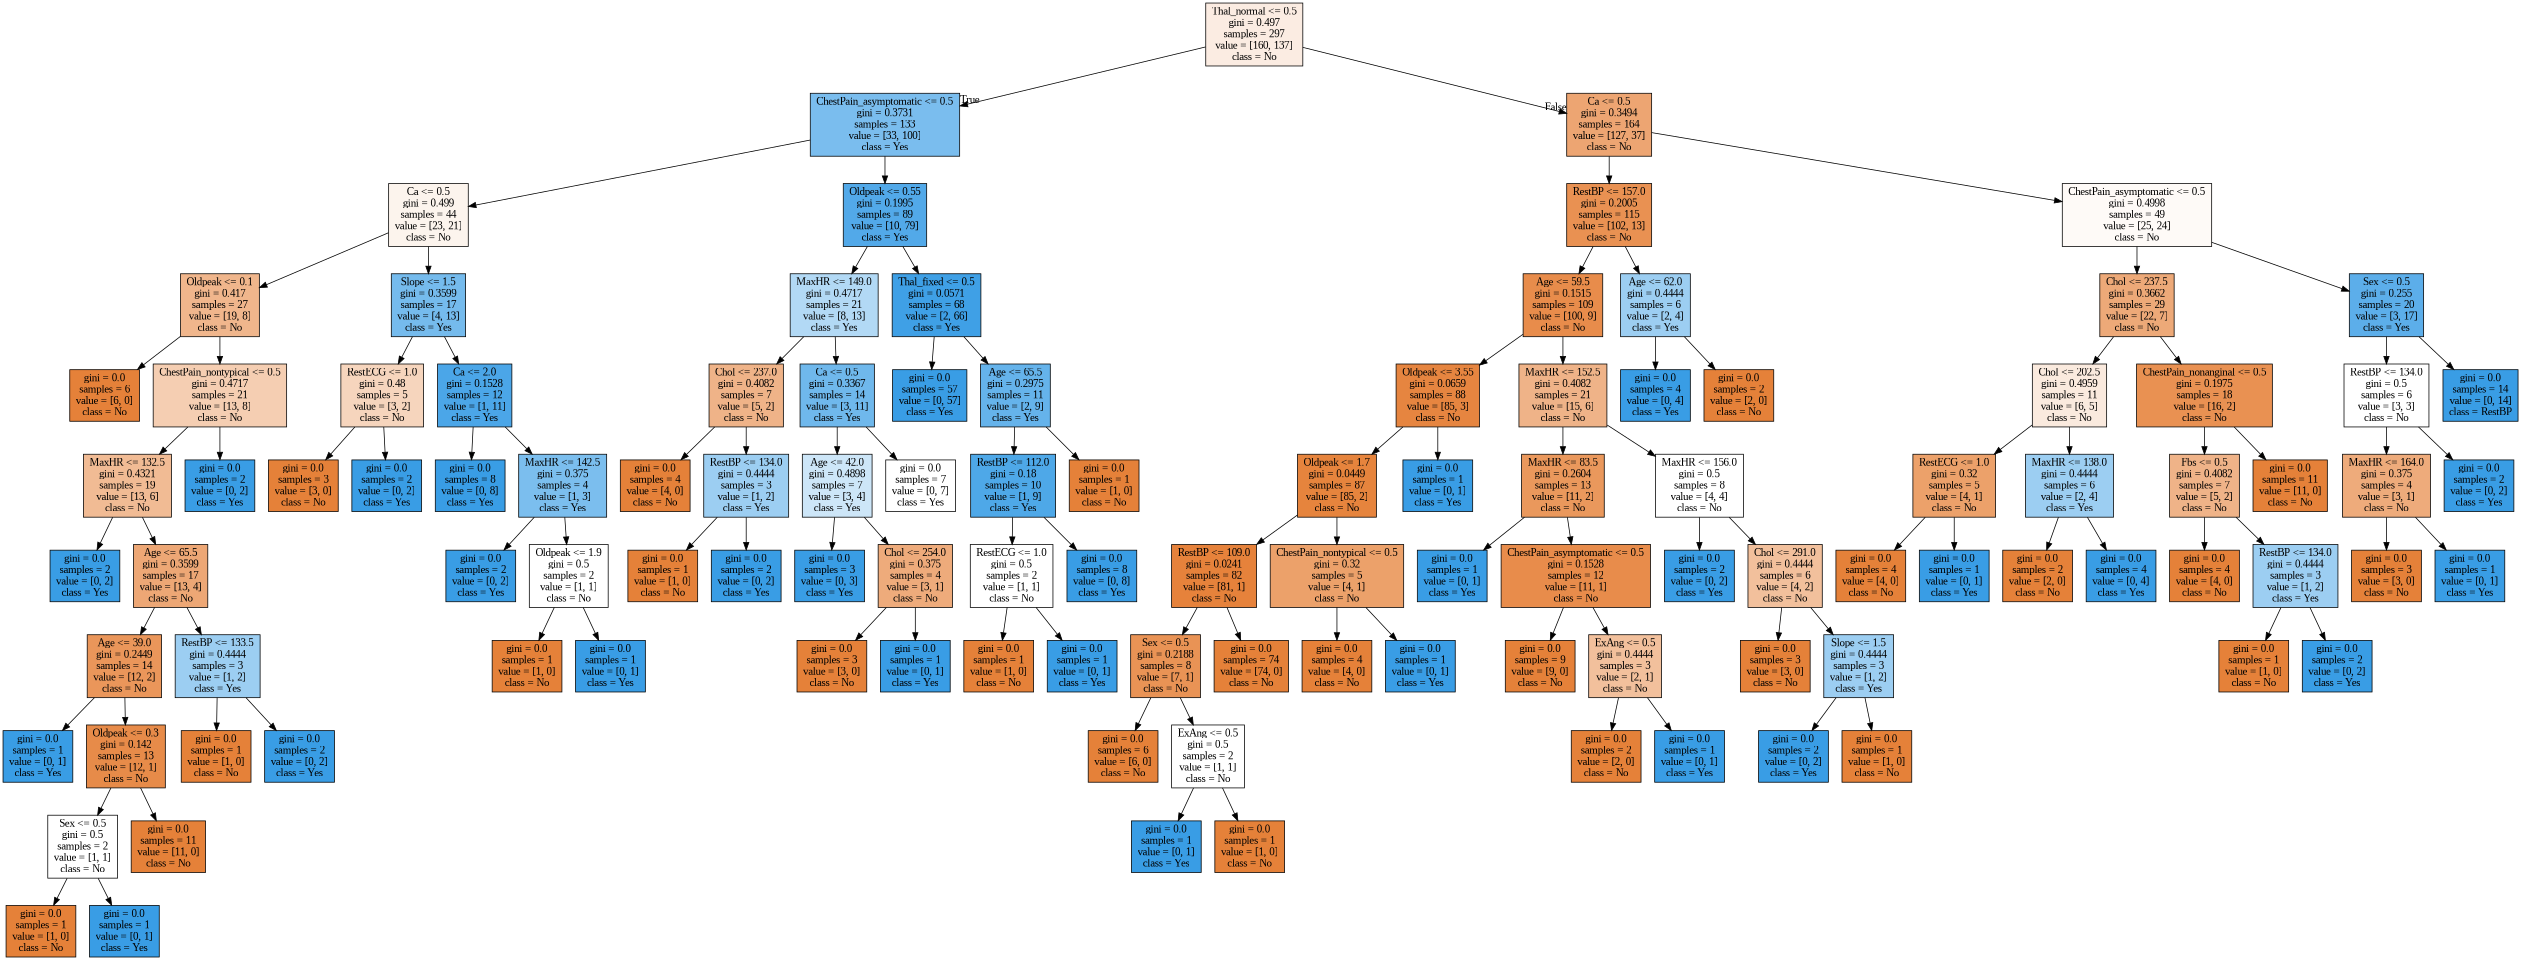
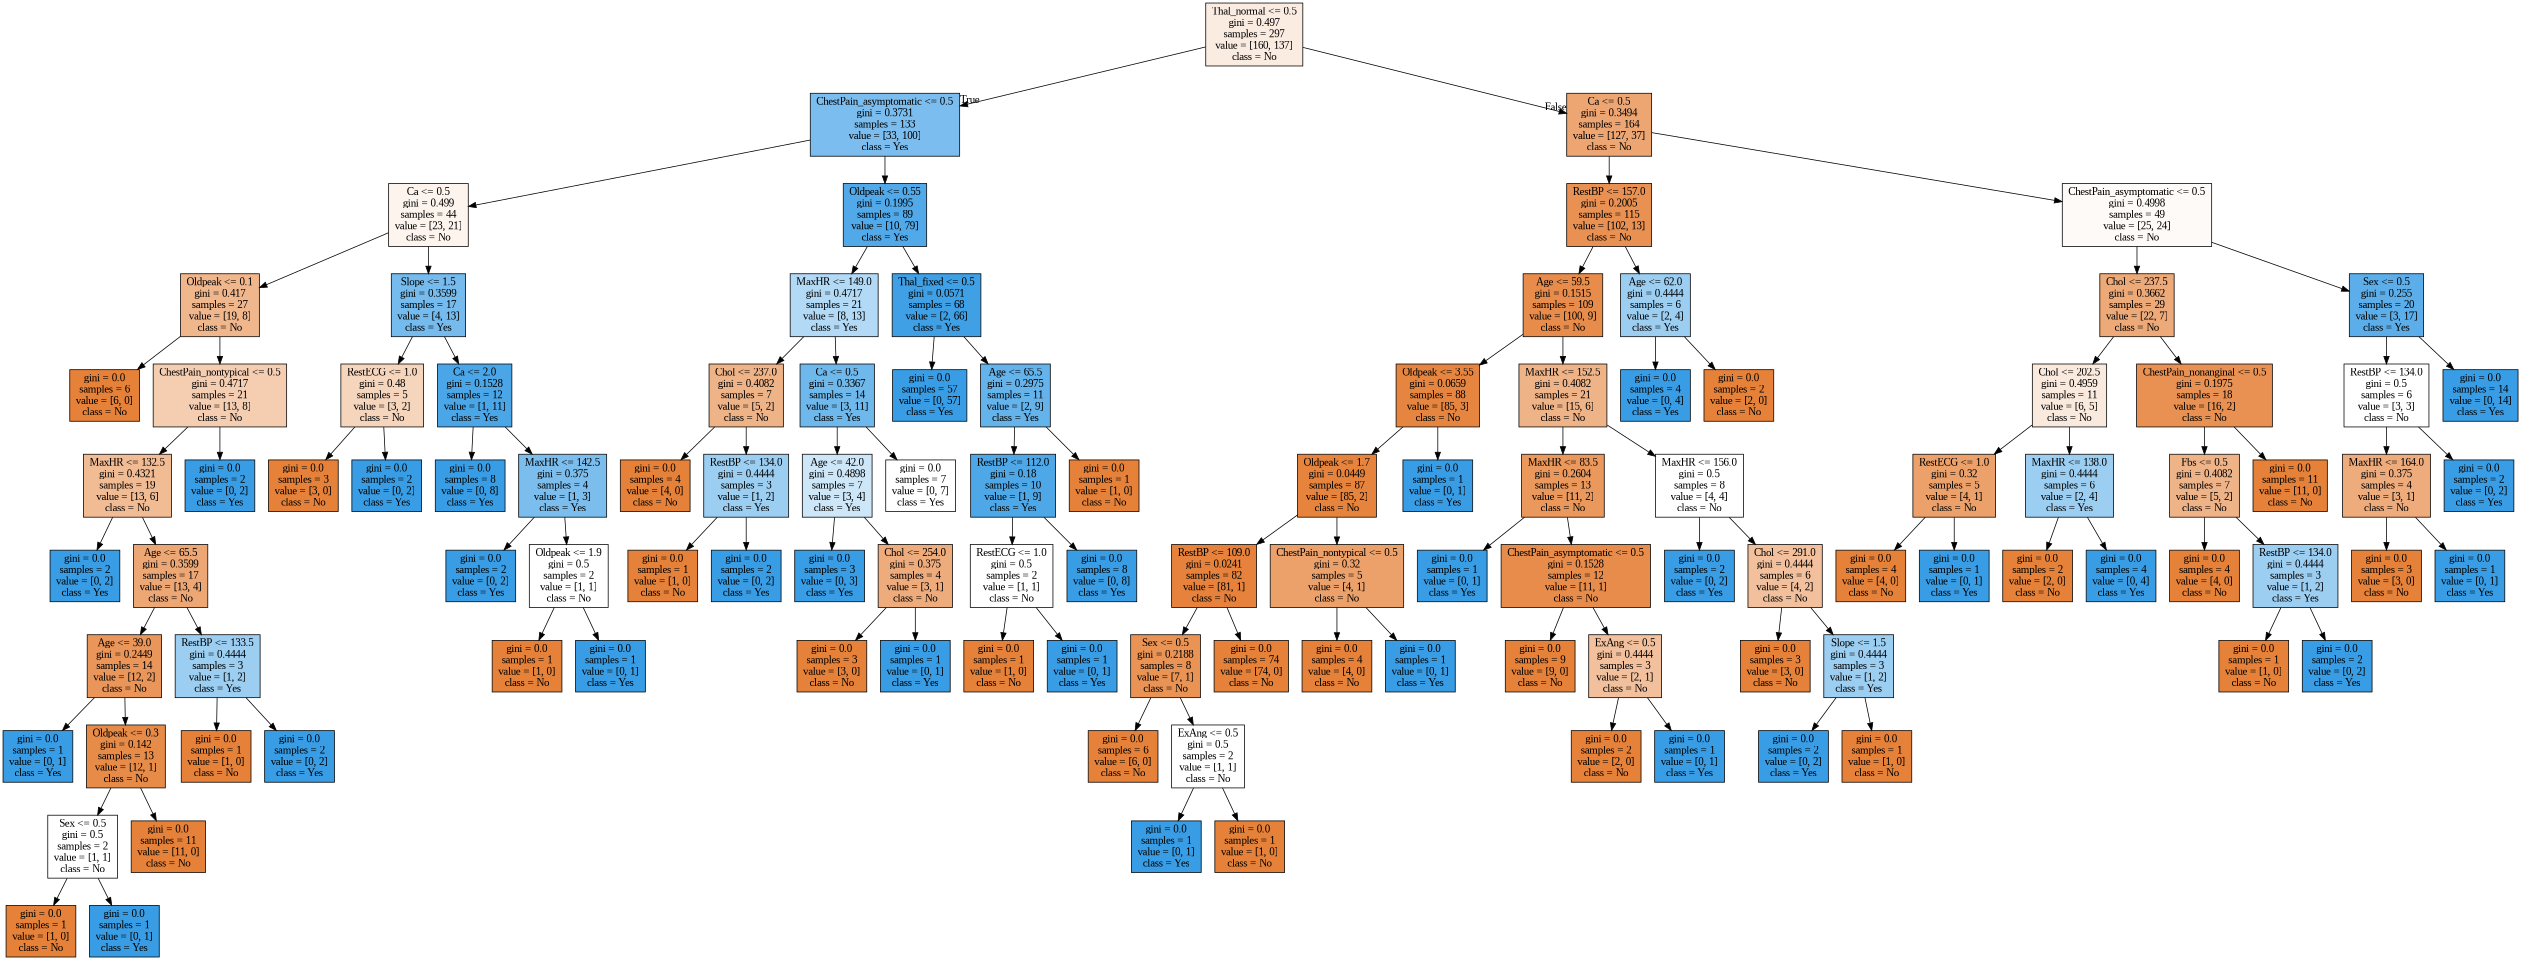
(2481, 395) -> (2481, 395)
